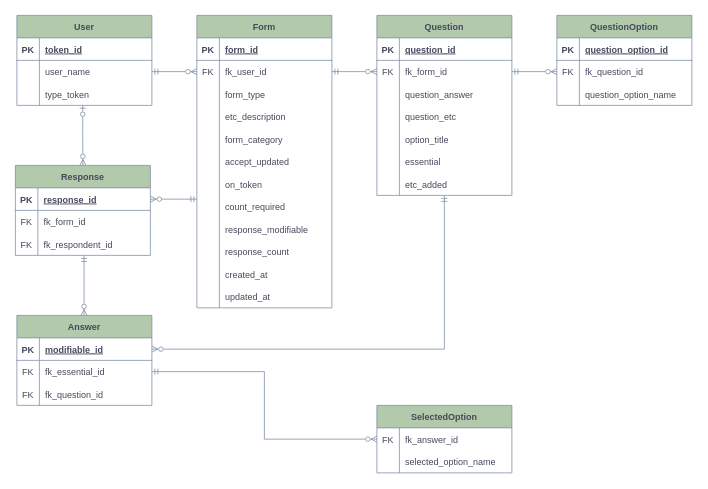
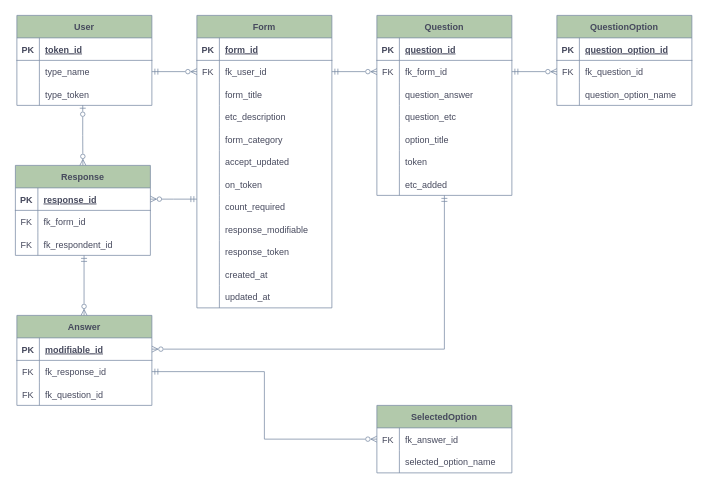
(68, 72) -> (68, 72)
(248, 95) -> (248, 95)
(425, 162) -> (418, 162)
(260, 252) -> (260, 252)
(79, 372) -> (79, 372)
